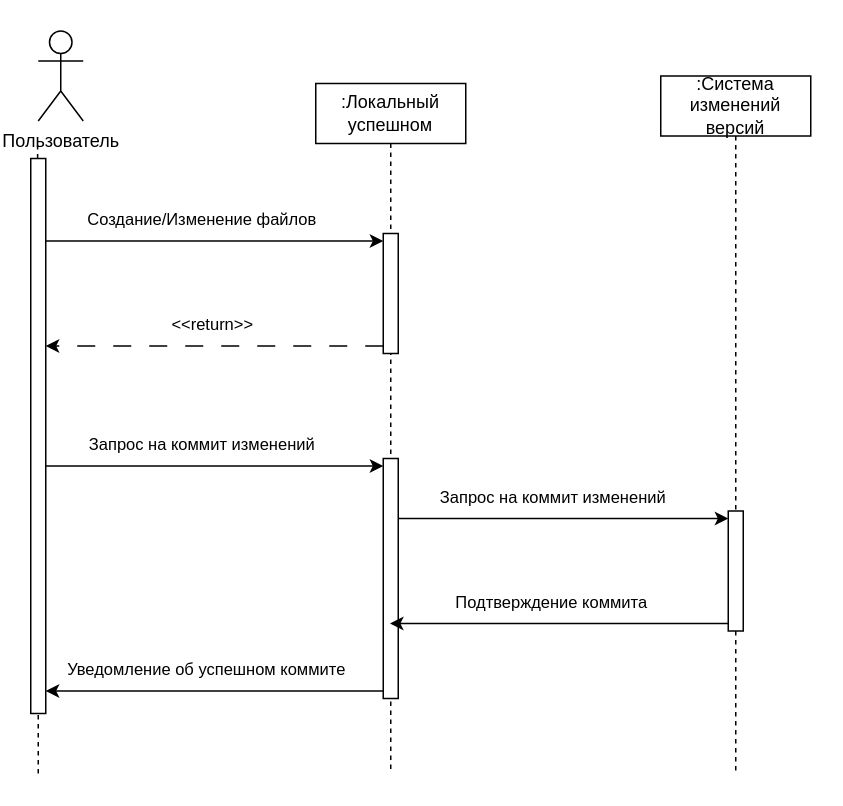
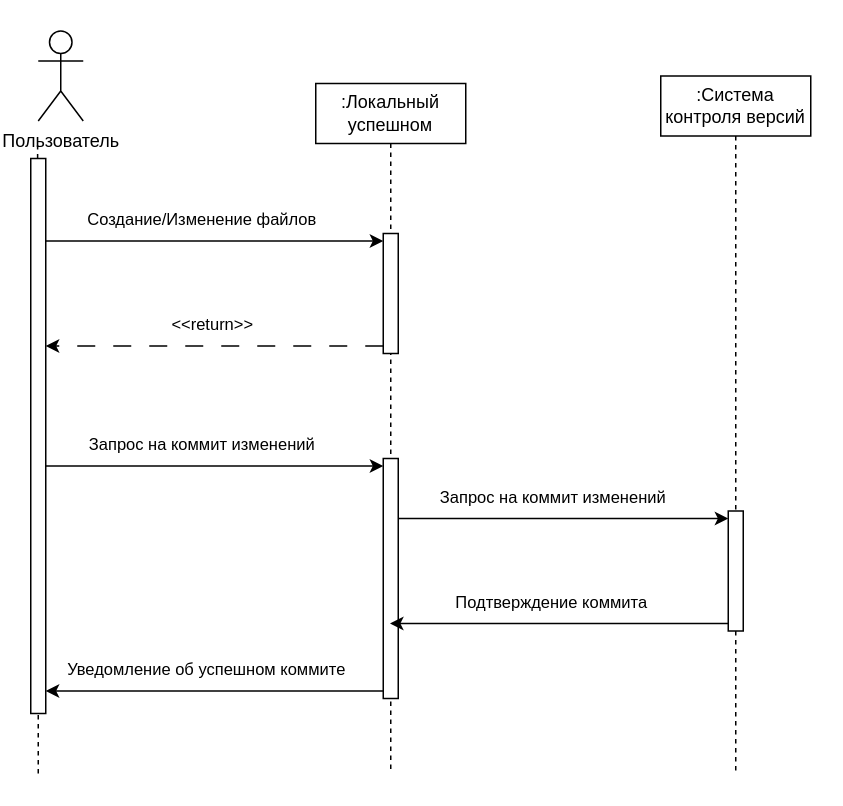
(736, 106) -> (736, 106)
